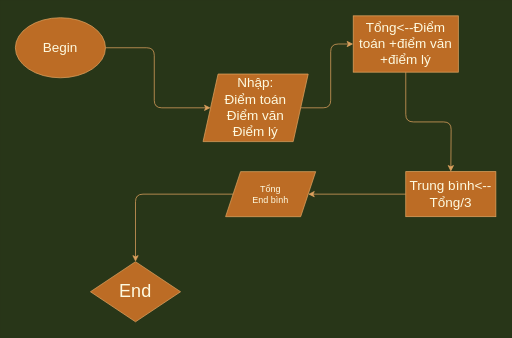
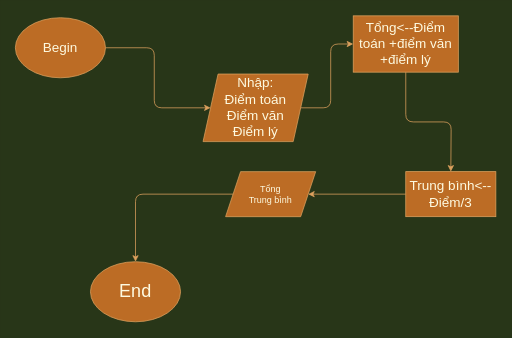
(270, 194) -> (270, 194)
(450, 194) -> (450, 194)
(135, 291) -> (135, 291)
